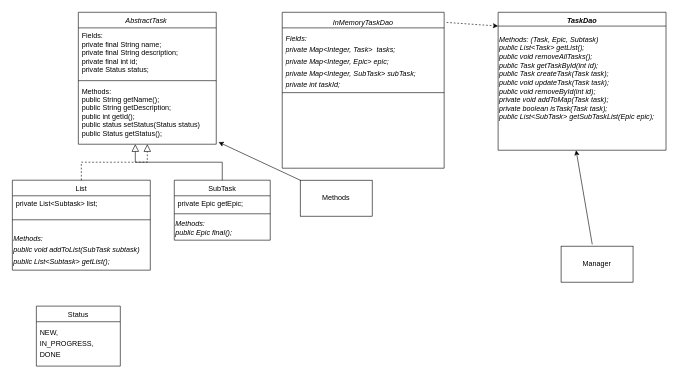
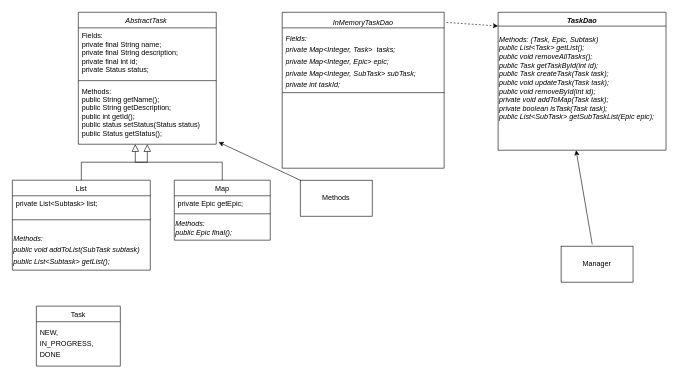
(98, 162) -> (98, 162)
(222, 188) -> (222, 188)
(78, 314) -> (78, 314)
